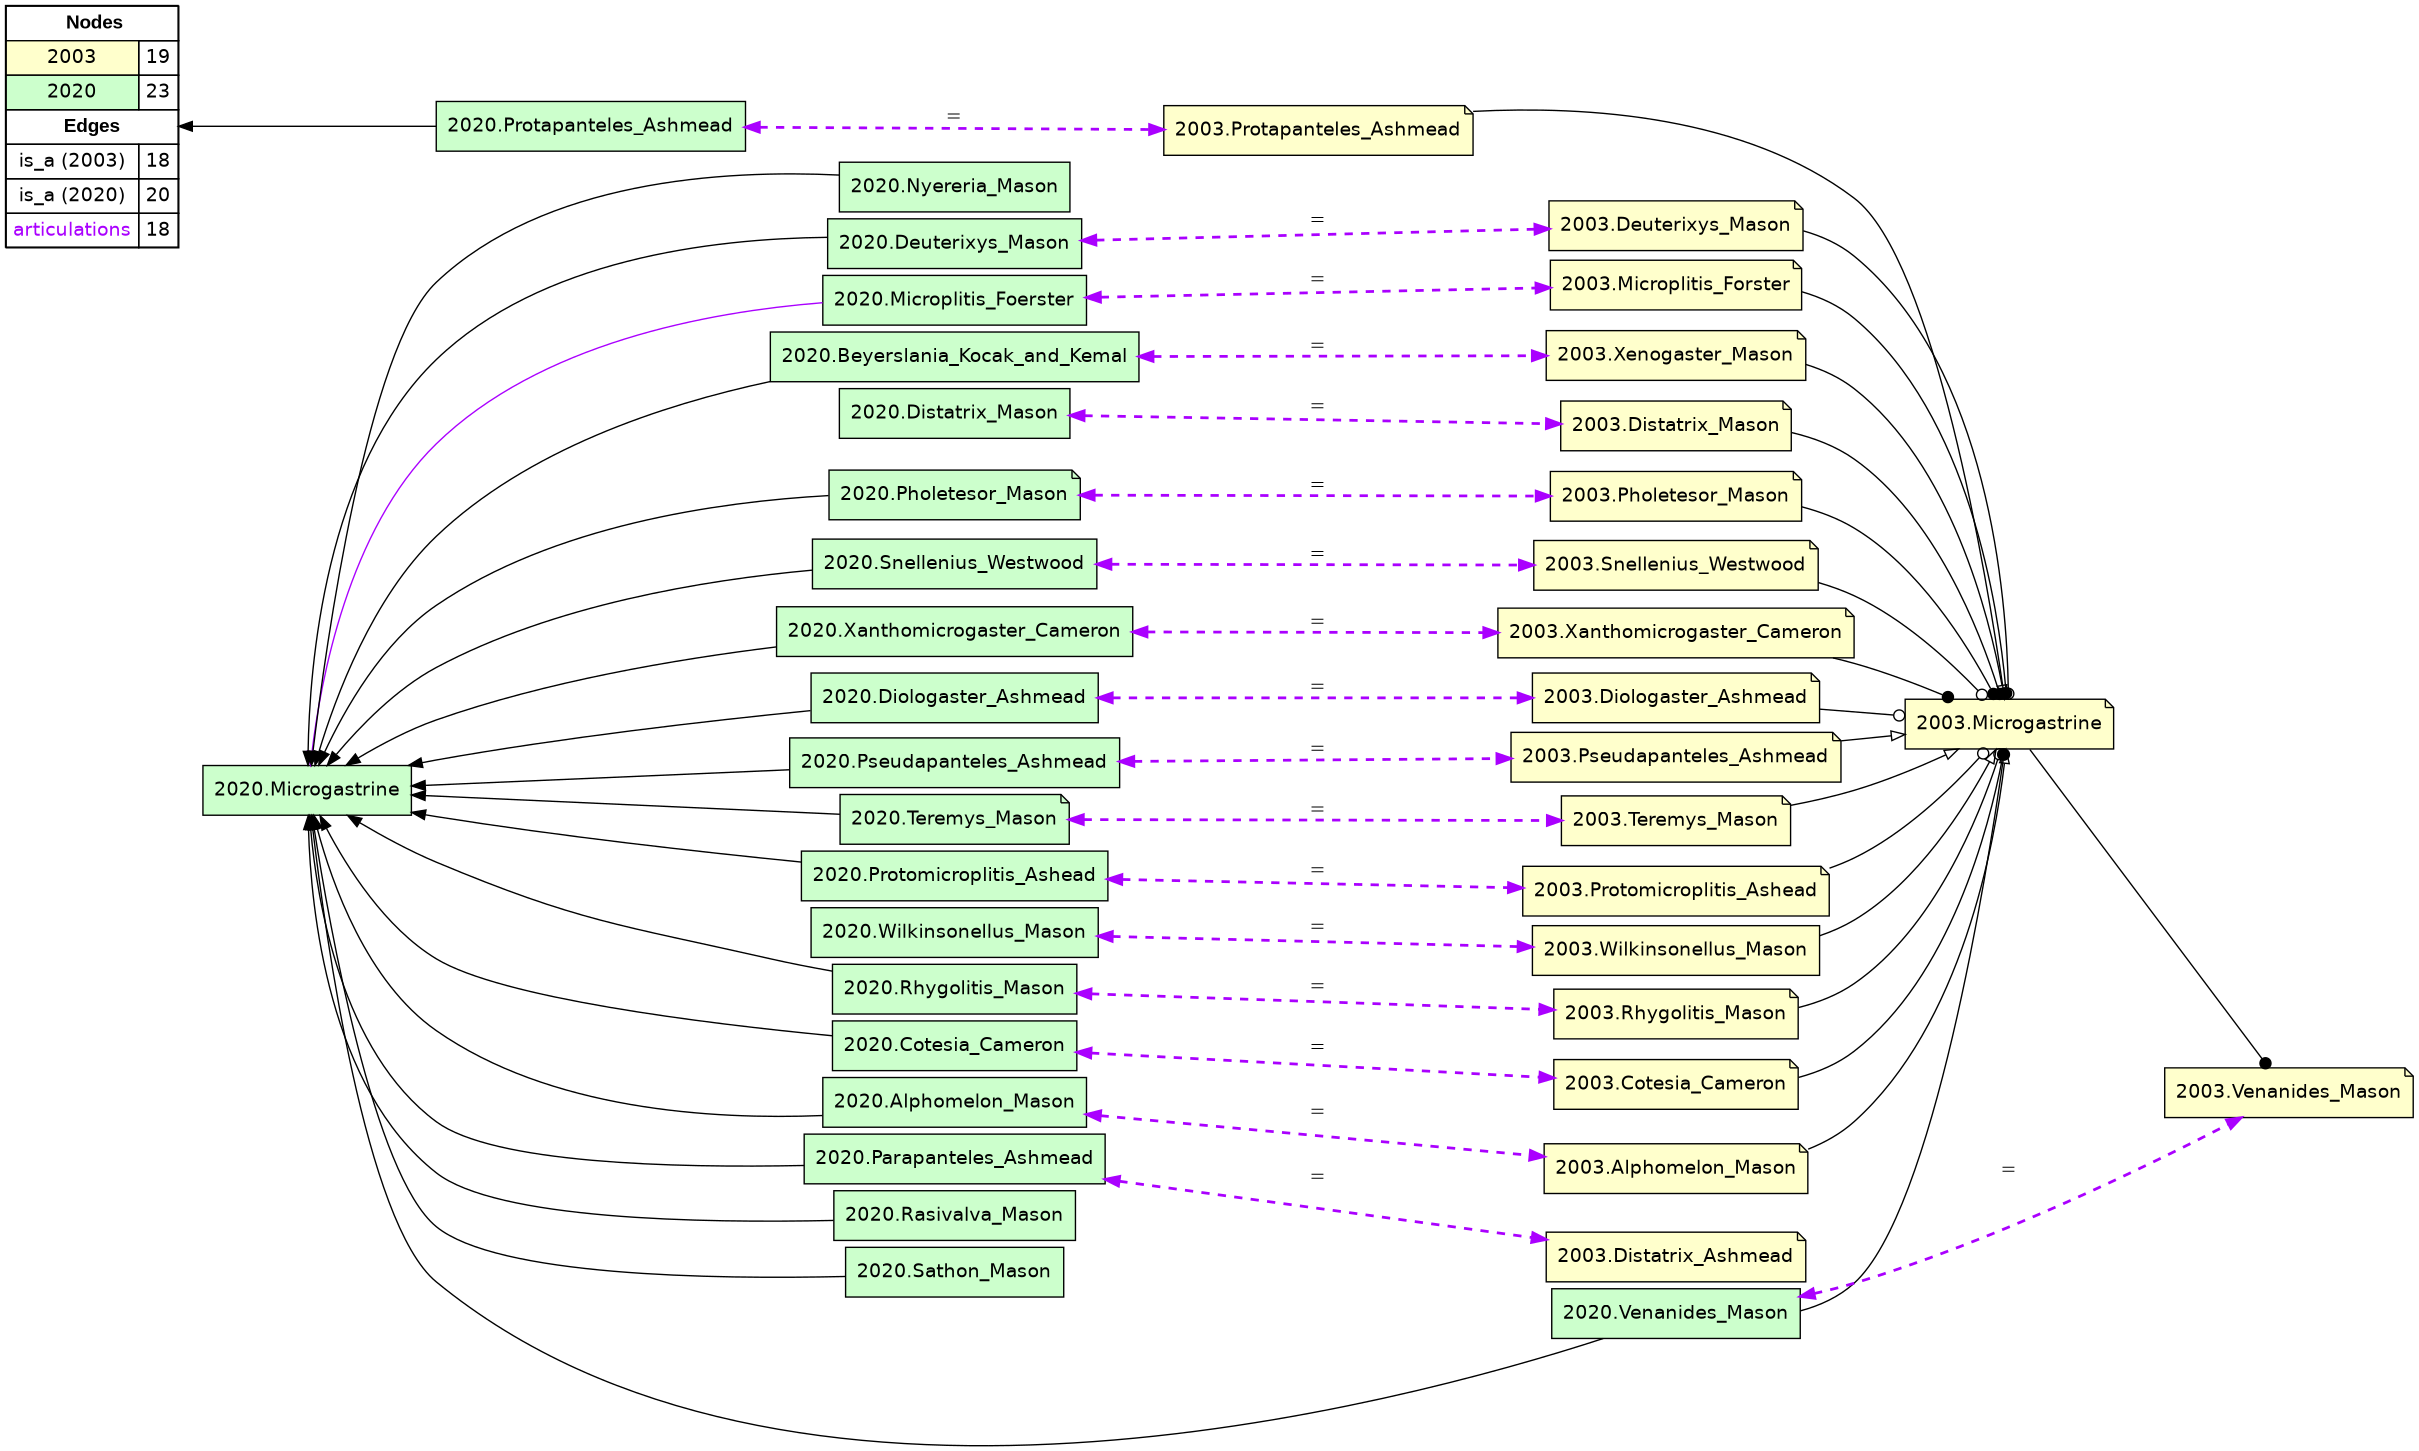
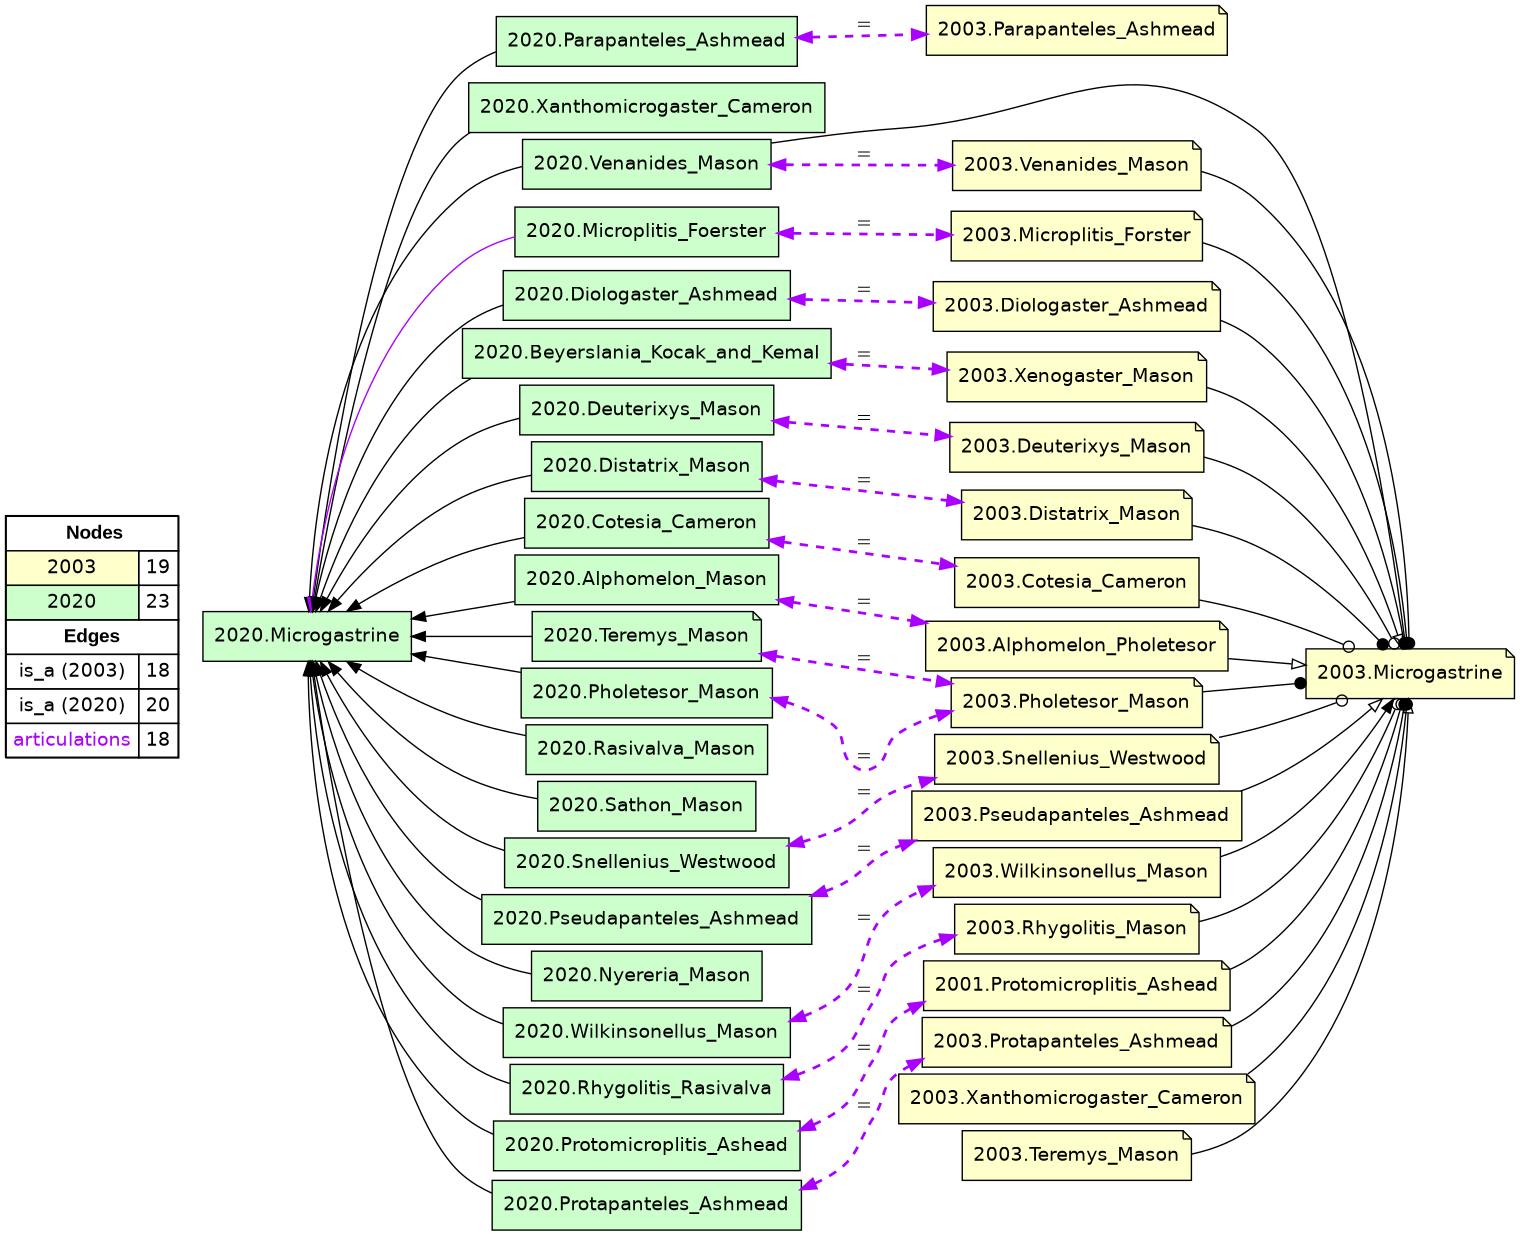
(314, 126) -> (368, 951)
(955, 495) -> (647, 693)
none -> (424, 520)
(1315, 632) -> none
(1676, 757) -> (1077, 816)
(1315, 820) -> (856, 669)
(1919, 864) -> (1314, 797)
none -> (368, 874)
(1676, 891) -> (1077, 986)
(2146, 904) -> (1373, 399)
(955, 989) -> (647, 1089)
(1676, 1084) -> (1077, 583)
(1676, 1169) -> (1077, 646)
(1676, 1257) -> (1077, 30)
